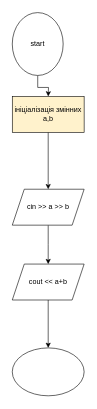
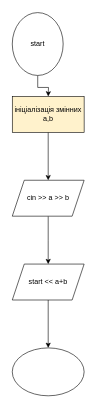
(48, 207) -> (48, 198)
(48, 282) -> (48, 282)
